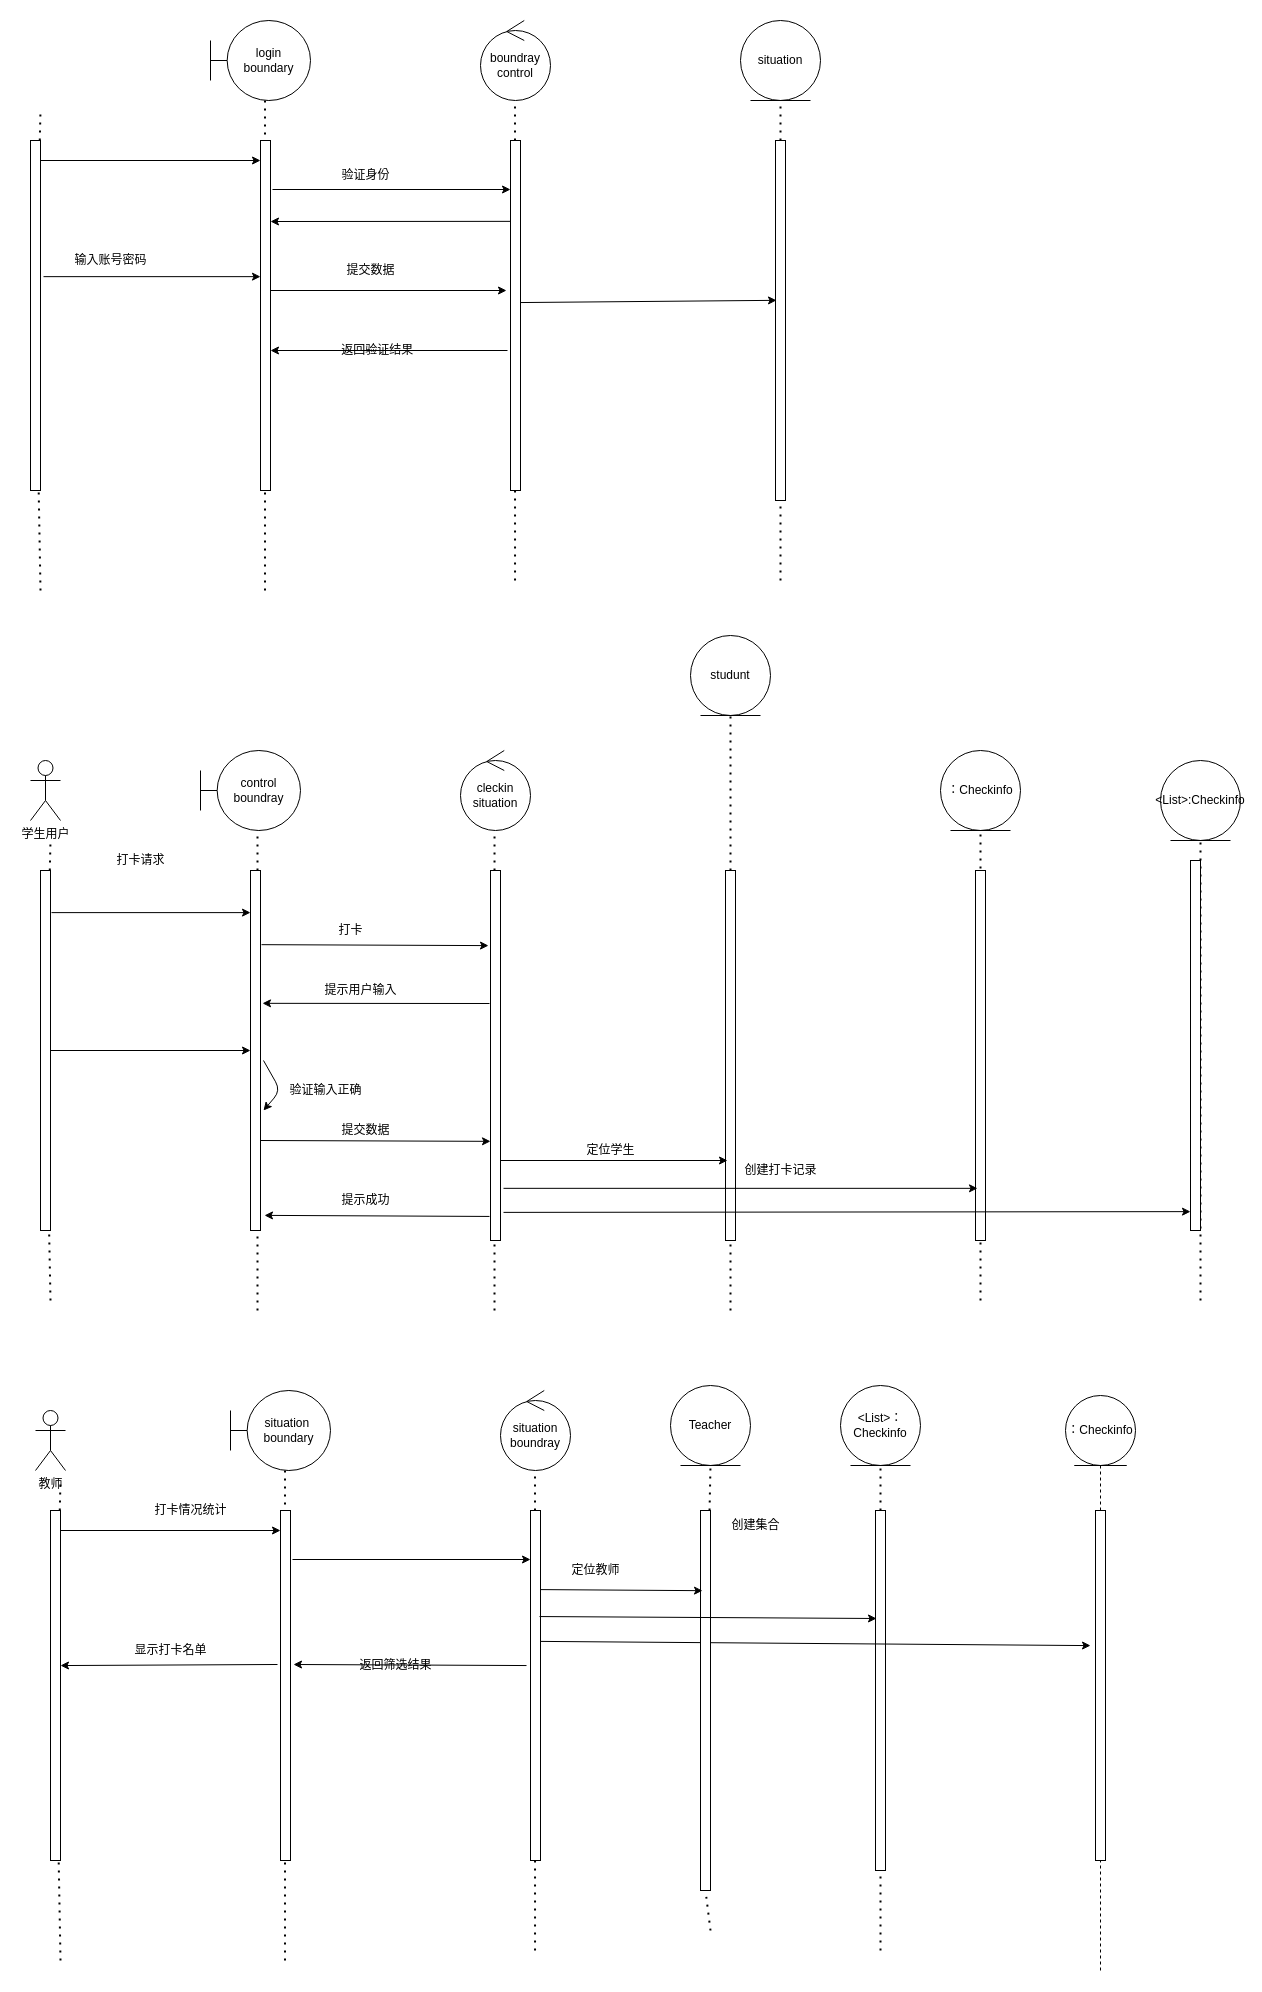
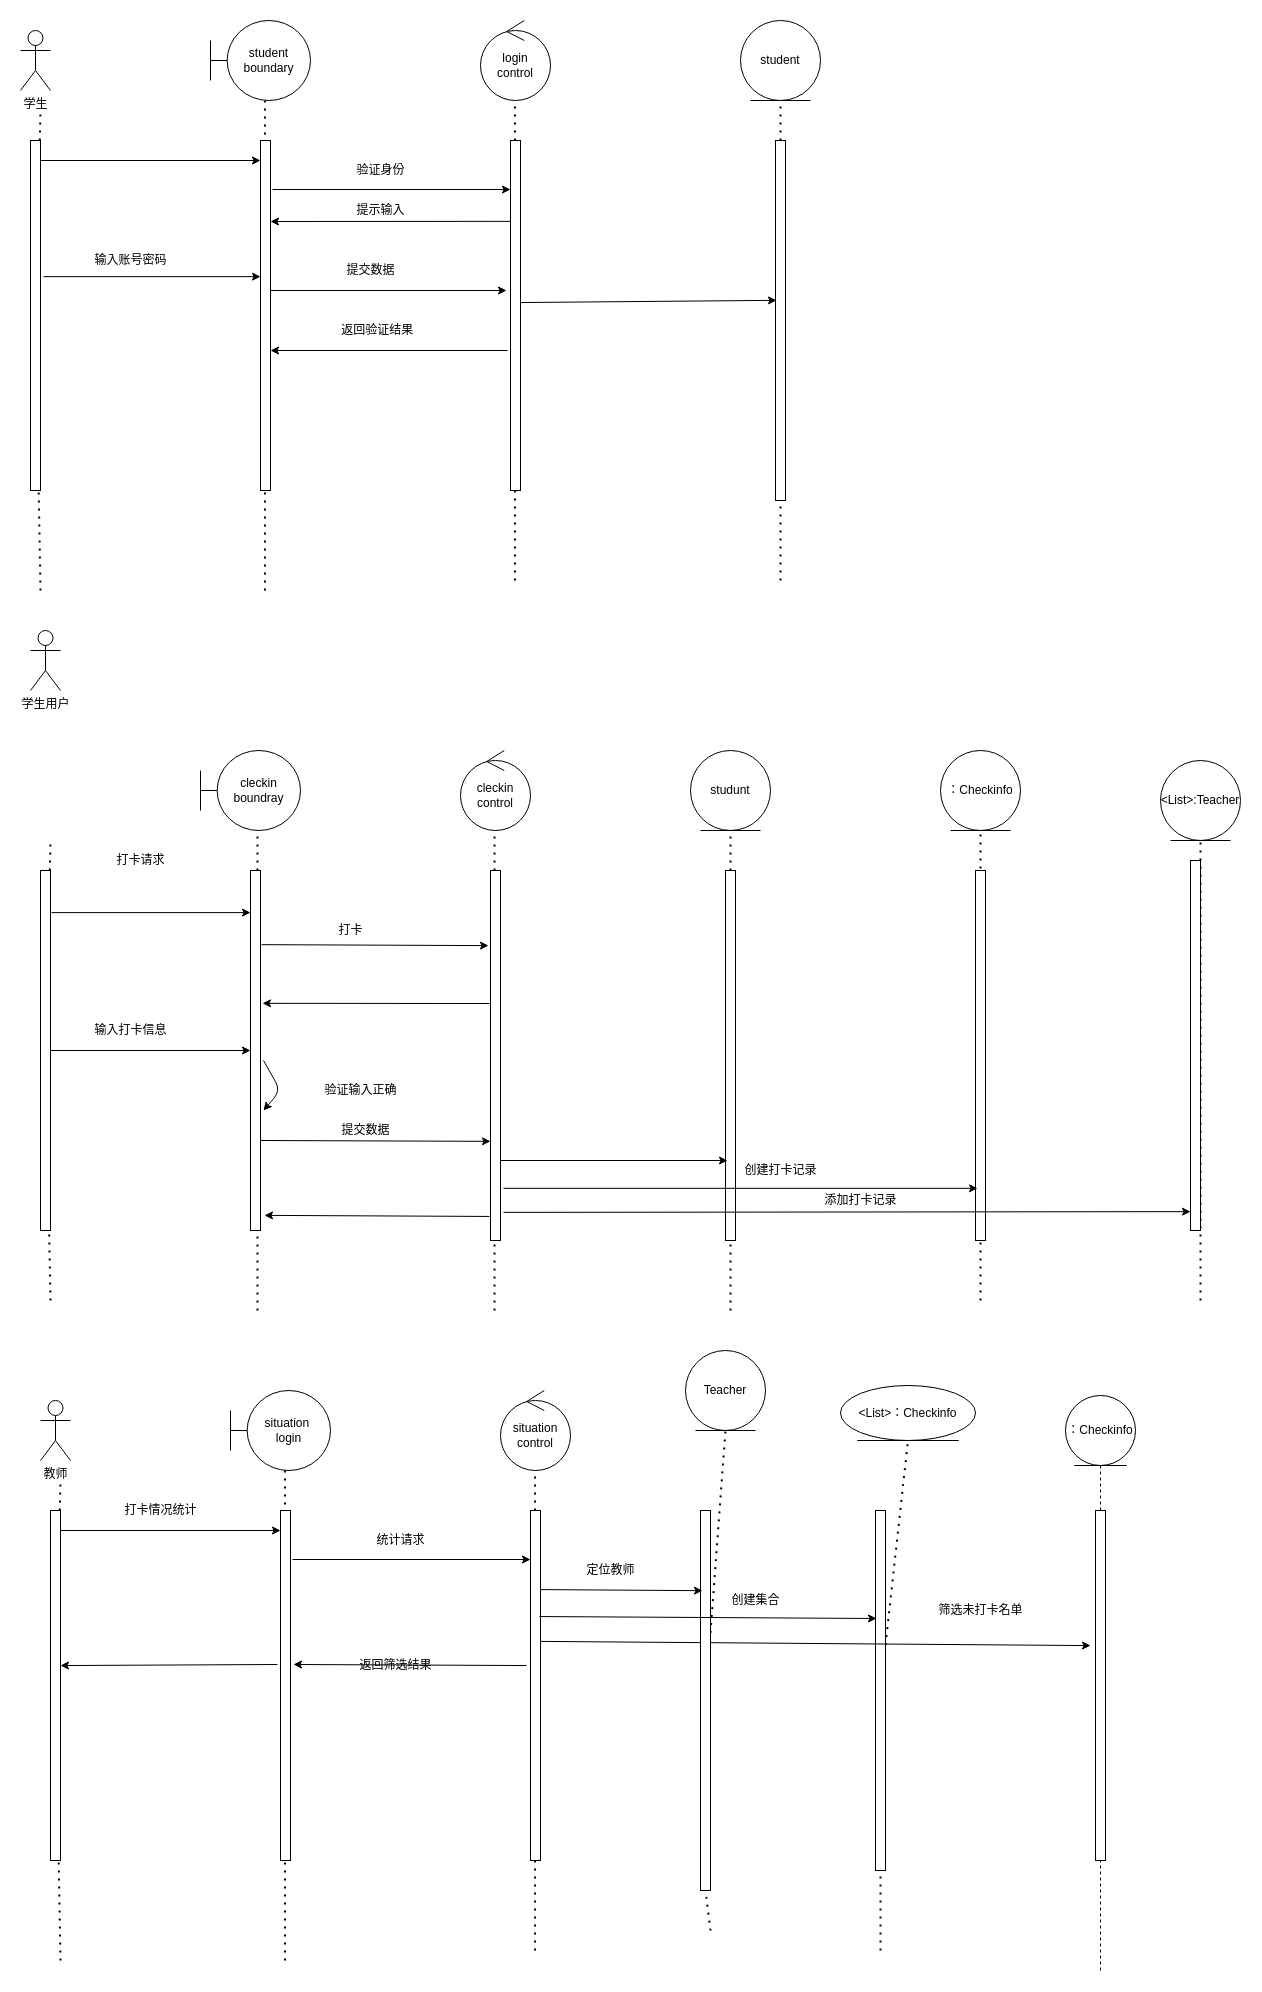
none -> (36, 61)
(269, 61) -> (269, 61)
(781, 61) -> (781, 61)
(516, 66) -> (516, 66)
(356, 176) -> (371, 171)
none -> (366, 211)
(111, 261) -> (131, 261)
(351, 351) -> (351, 331)
(731, 676) -> (731, 791)
(46, 791) -> (46, 661)
(259, 791) -> (259, 791)
(496, 796) -> (496, 796)
(1201, 801) -> (1201, 801)
(361, 991) -> none
none -> (131, 1031)
(326, 1091) -> (361, 1091)
(611, 1151) -> none
(366, 1201) -> none
none -> (861, 1201)
(711, 1426) -> (726, 1391)
(881, 1426) -> (908, 1413)
(289, 1431) -> (289, 1431)
(536, 1436) -> (536, 1436)
(51, 1441) -> (56, 1431)
(191, 1511) -> (161, 1511)
(756, 1526) -> (756, 1601)
none -> (401, 1541)
(596, 1571) -> (611, 1571)
none -> (981, 1611)
(171, 1651) -> none
